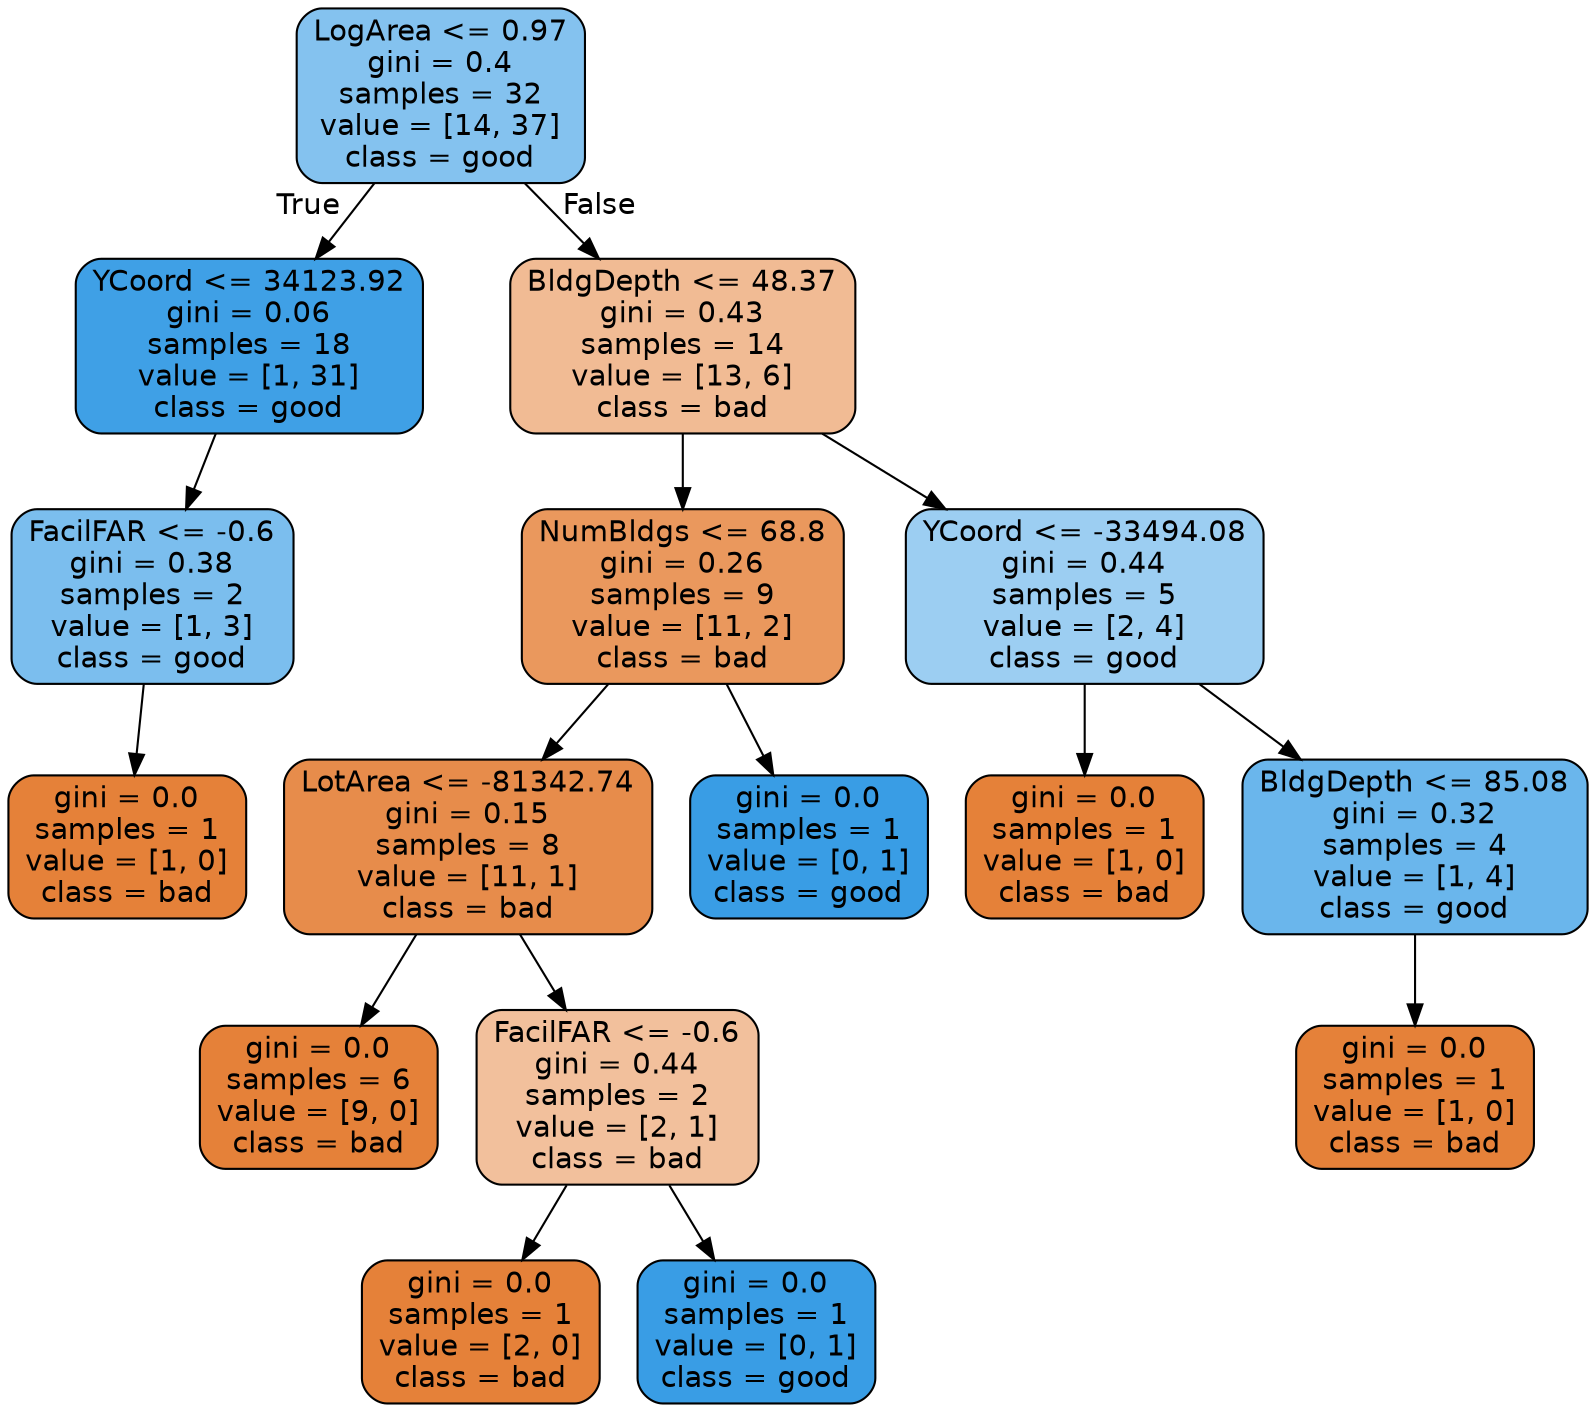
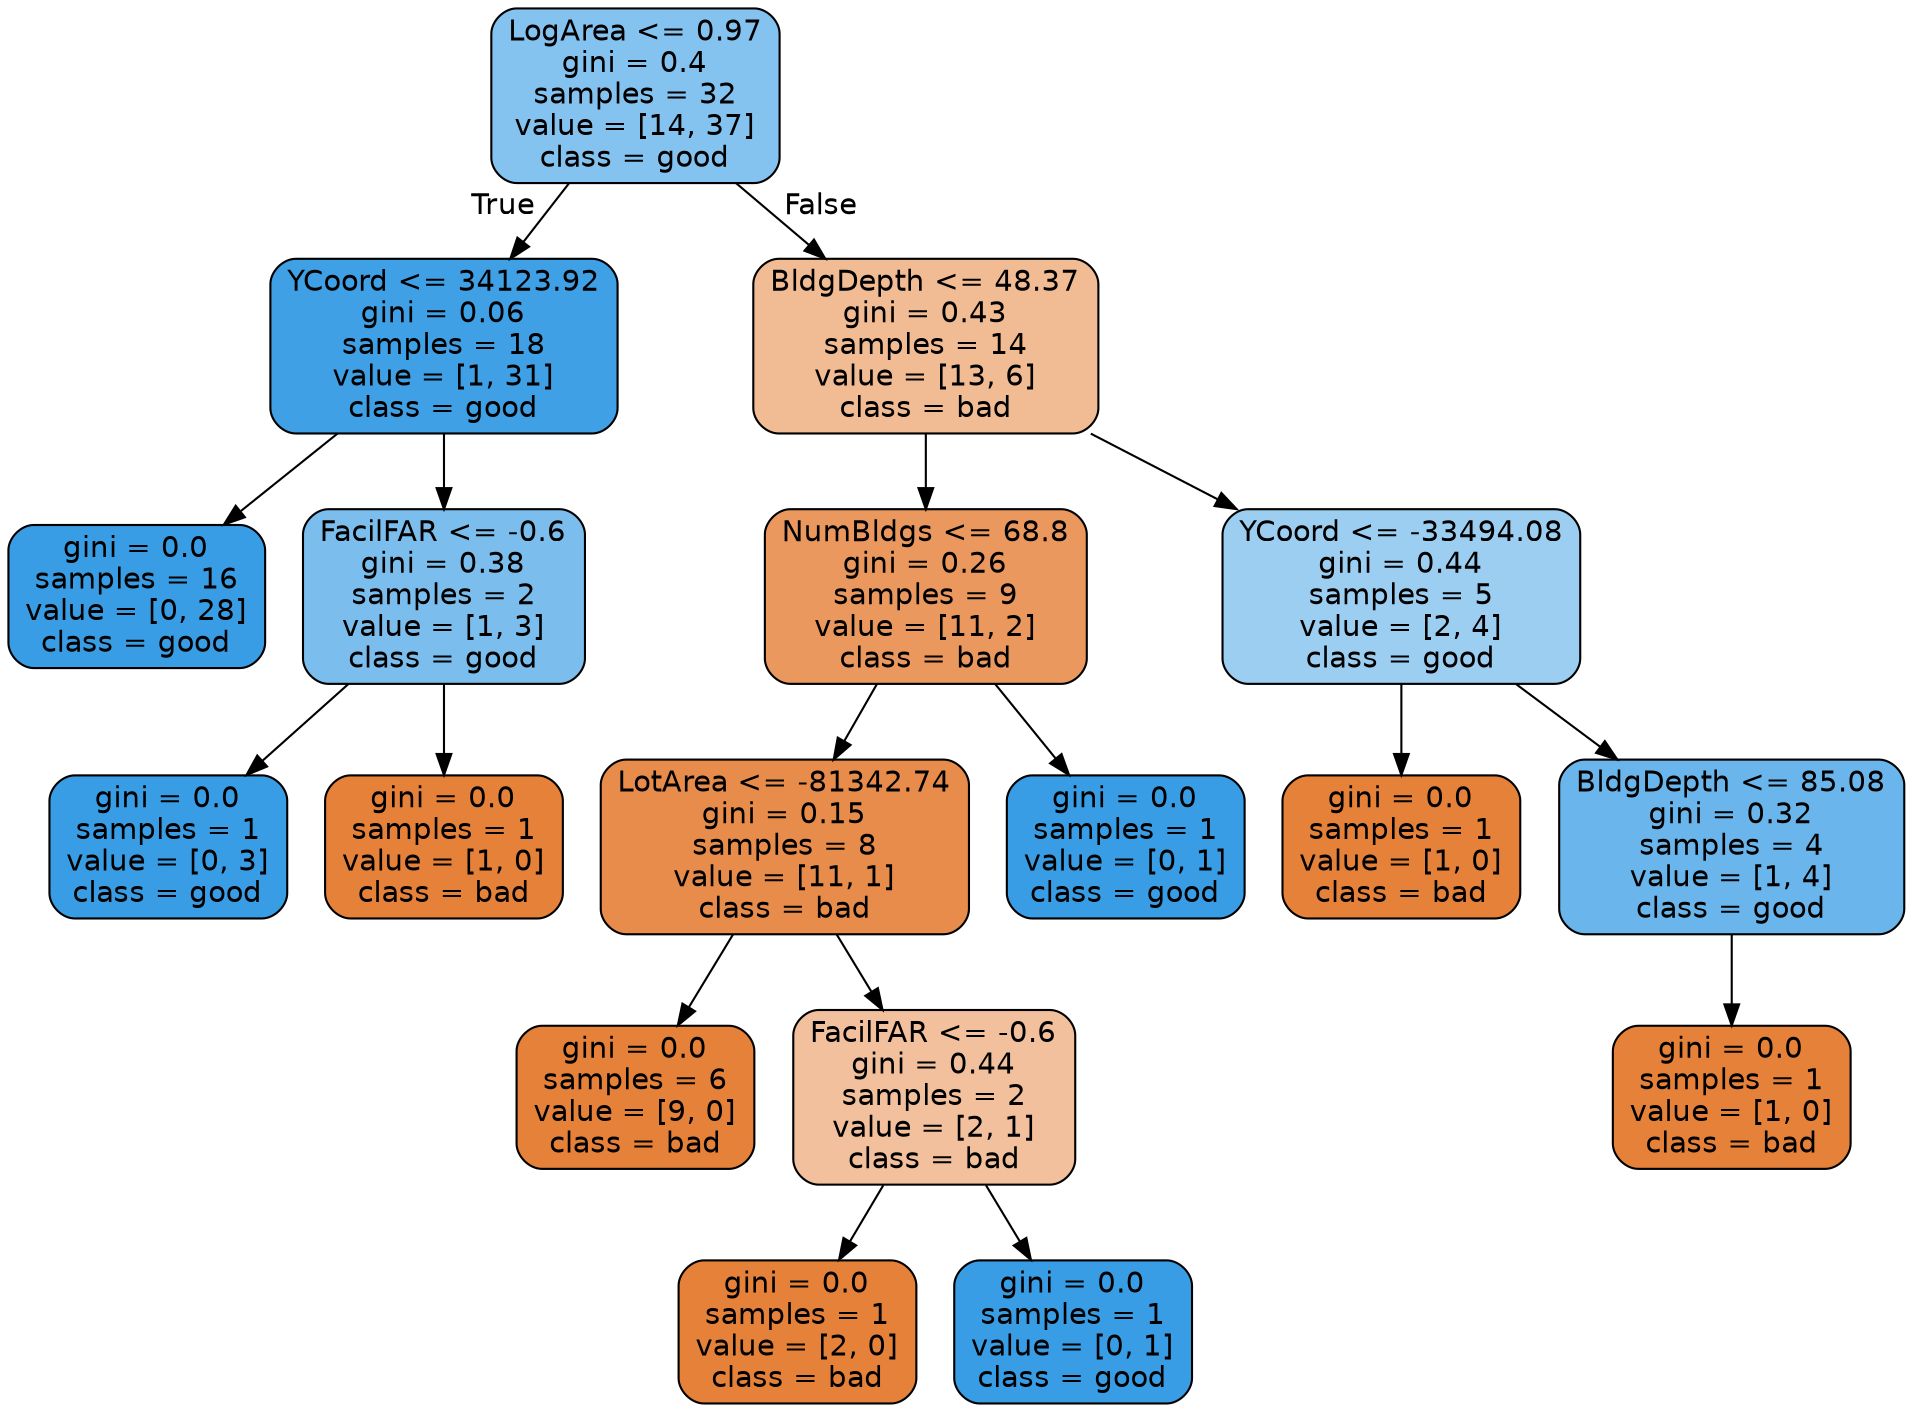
none -> (137, 597)
none -> (168, 847)
